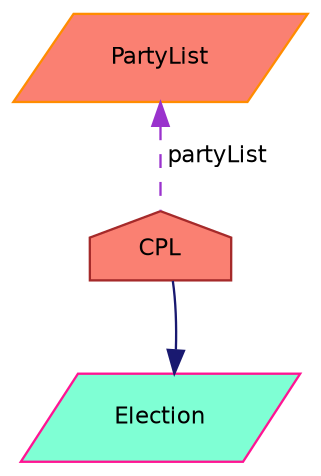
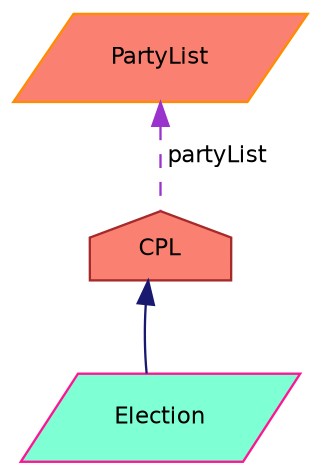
(176, 315) -> (145, 339)
